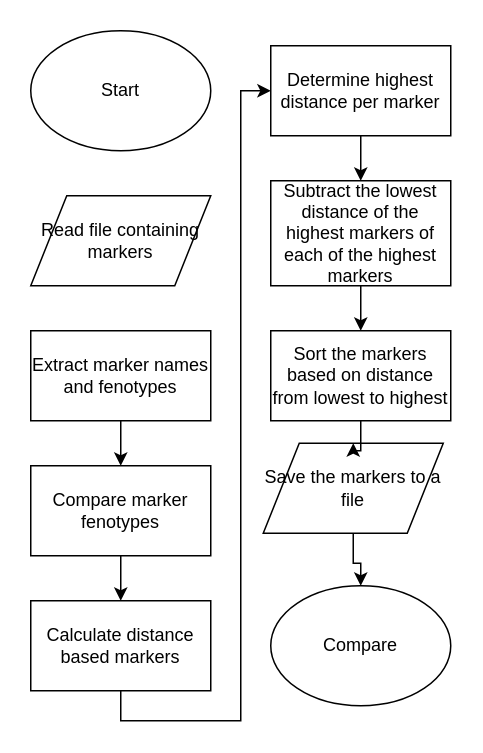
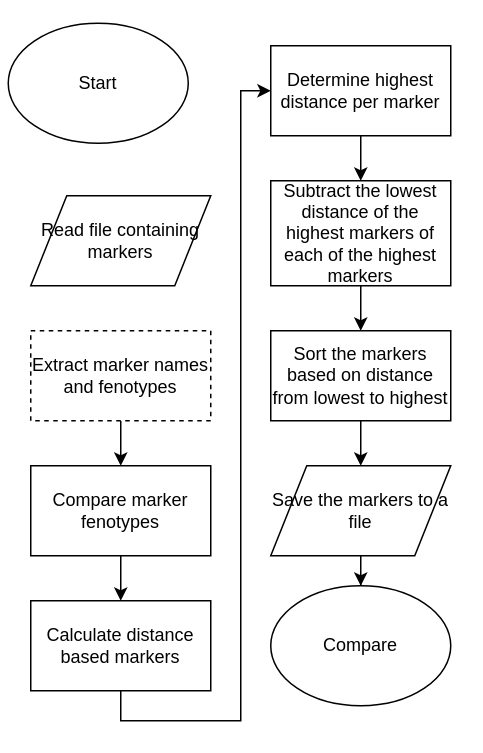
(121, 91) -> (98, 83)
(121, 376) -> (121, 376)
(353, 488) -> (361, 511)
